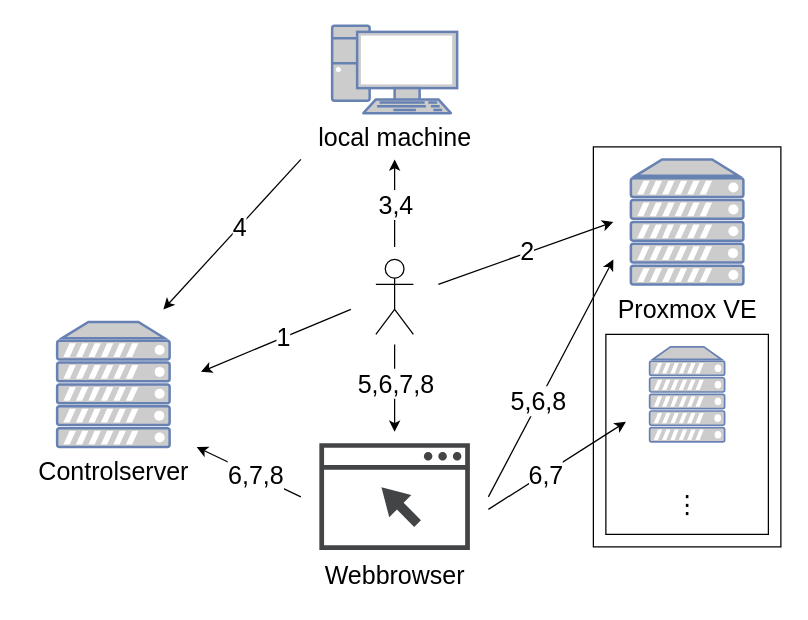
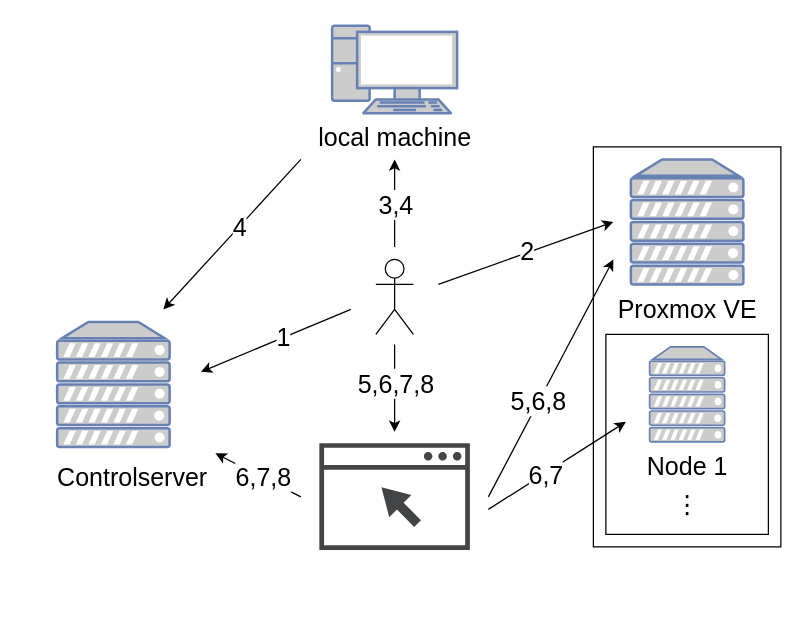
none -> (687, 466)
(113, 471) -> (132, 477)
(394, 574) -> none
